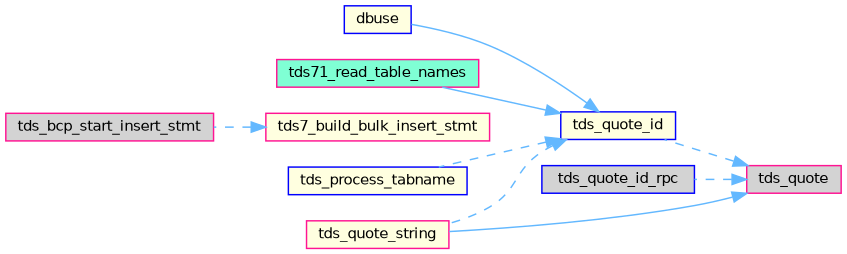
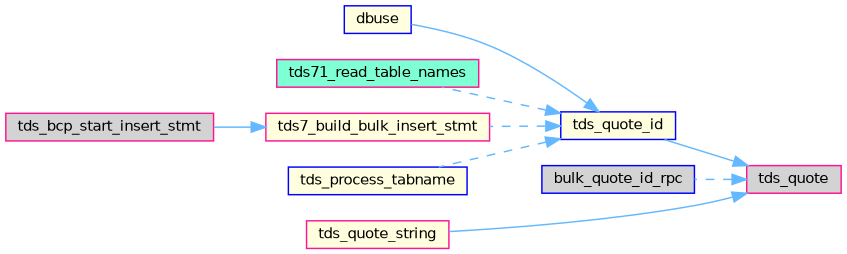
(494, 99) -> (494, 99)
(233, 127) -> (233, 127)
(699, 150) -> (699, 150)
(618, 179) -> (618, 179)
(507, 192) -> (518, 126)
